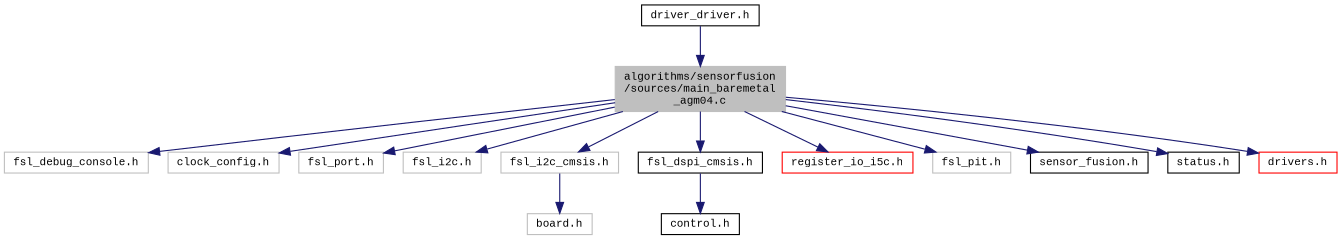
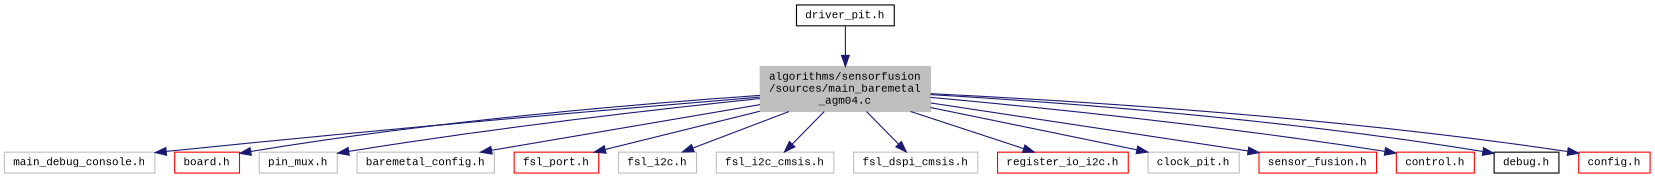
(700, 15) -> (845, 15)
(76, 163) -> (80, 163)
(224, 163) -> (426, 163)
none -> (298, 163)
(341, 163) -> (556, 163)
(700, 163) -> (916, 163)
(848, 163) -> (1063, 163)
(972, 163) -> (1194, 163)
(1089, 163) -> (1318, 163)
(1204, 163) -> (1527, 163)
(1298, 163) -> (1614, 163)
(560, 188) -> (505, 118)
(700, 188) -> (1158, 121)
(560, 224) -> (207, 163)
(700, 224) -> (1435, 163)
